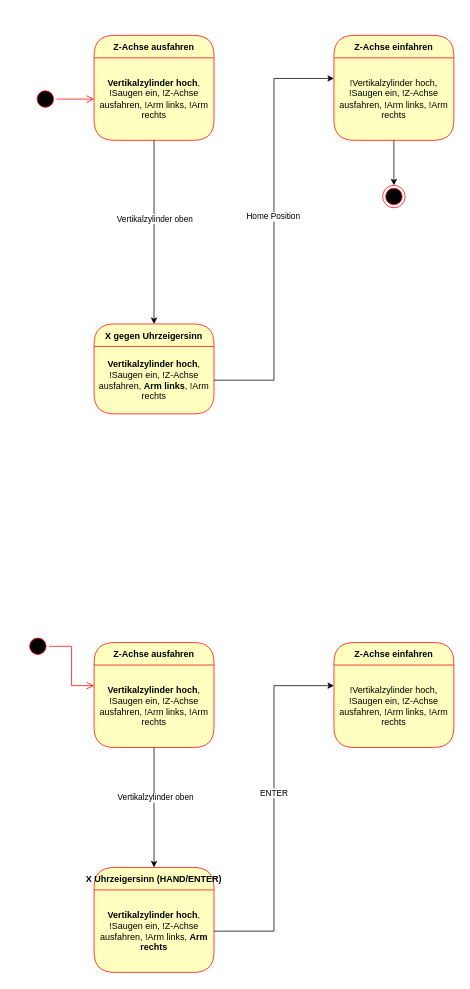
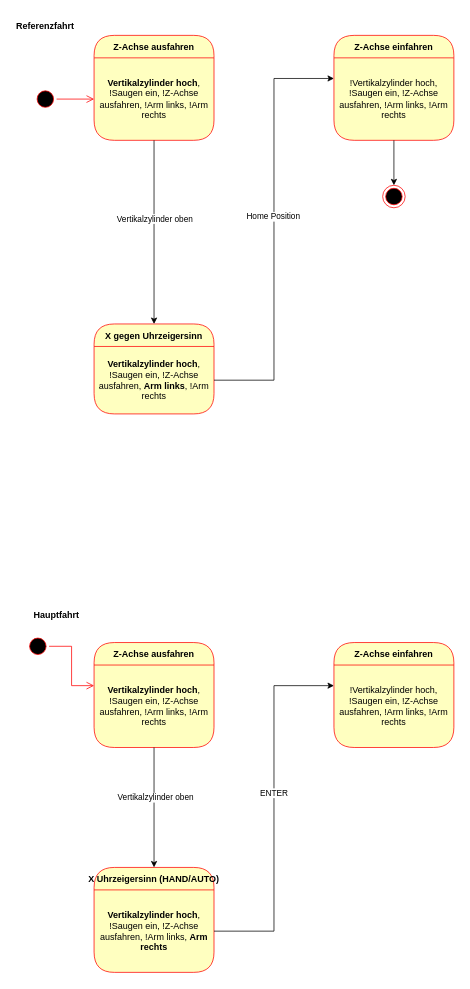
none -> (45, 25)
none -> (57, 615)
(154, 879) -> (154, 879)
